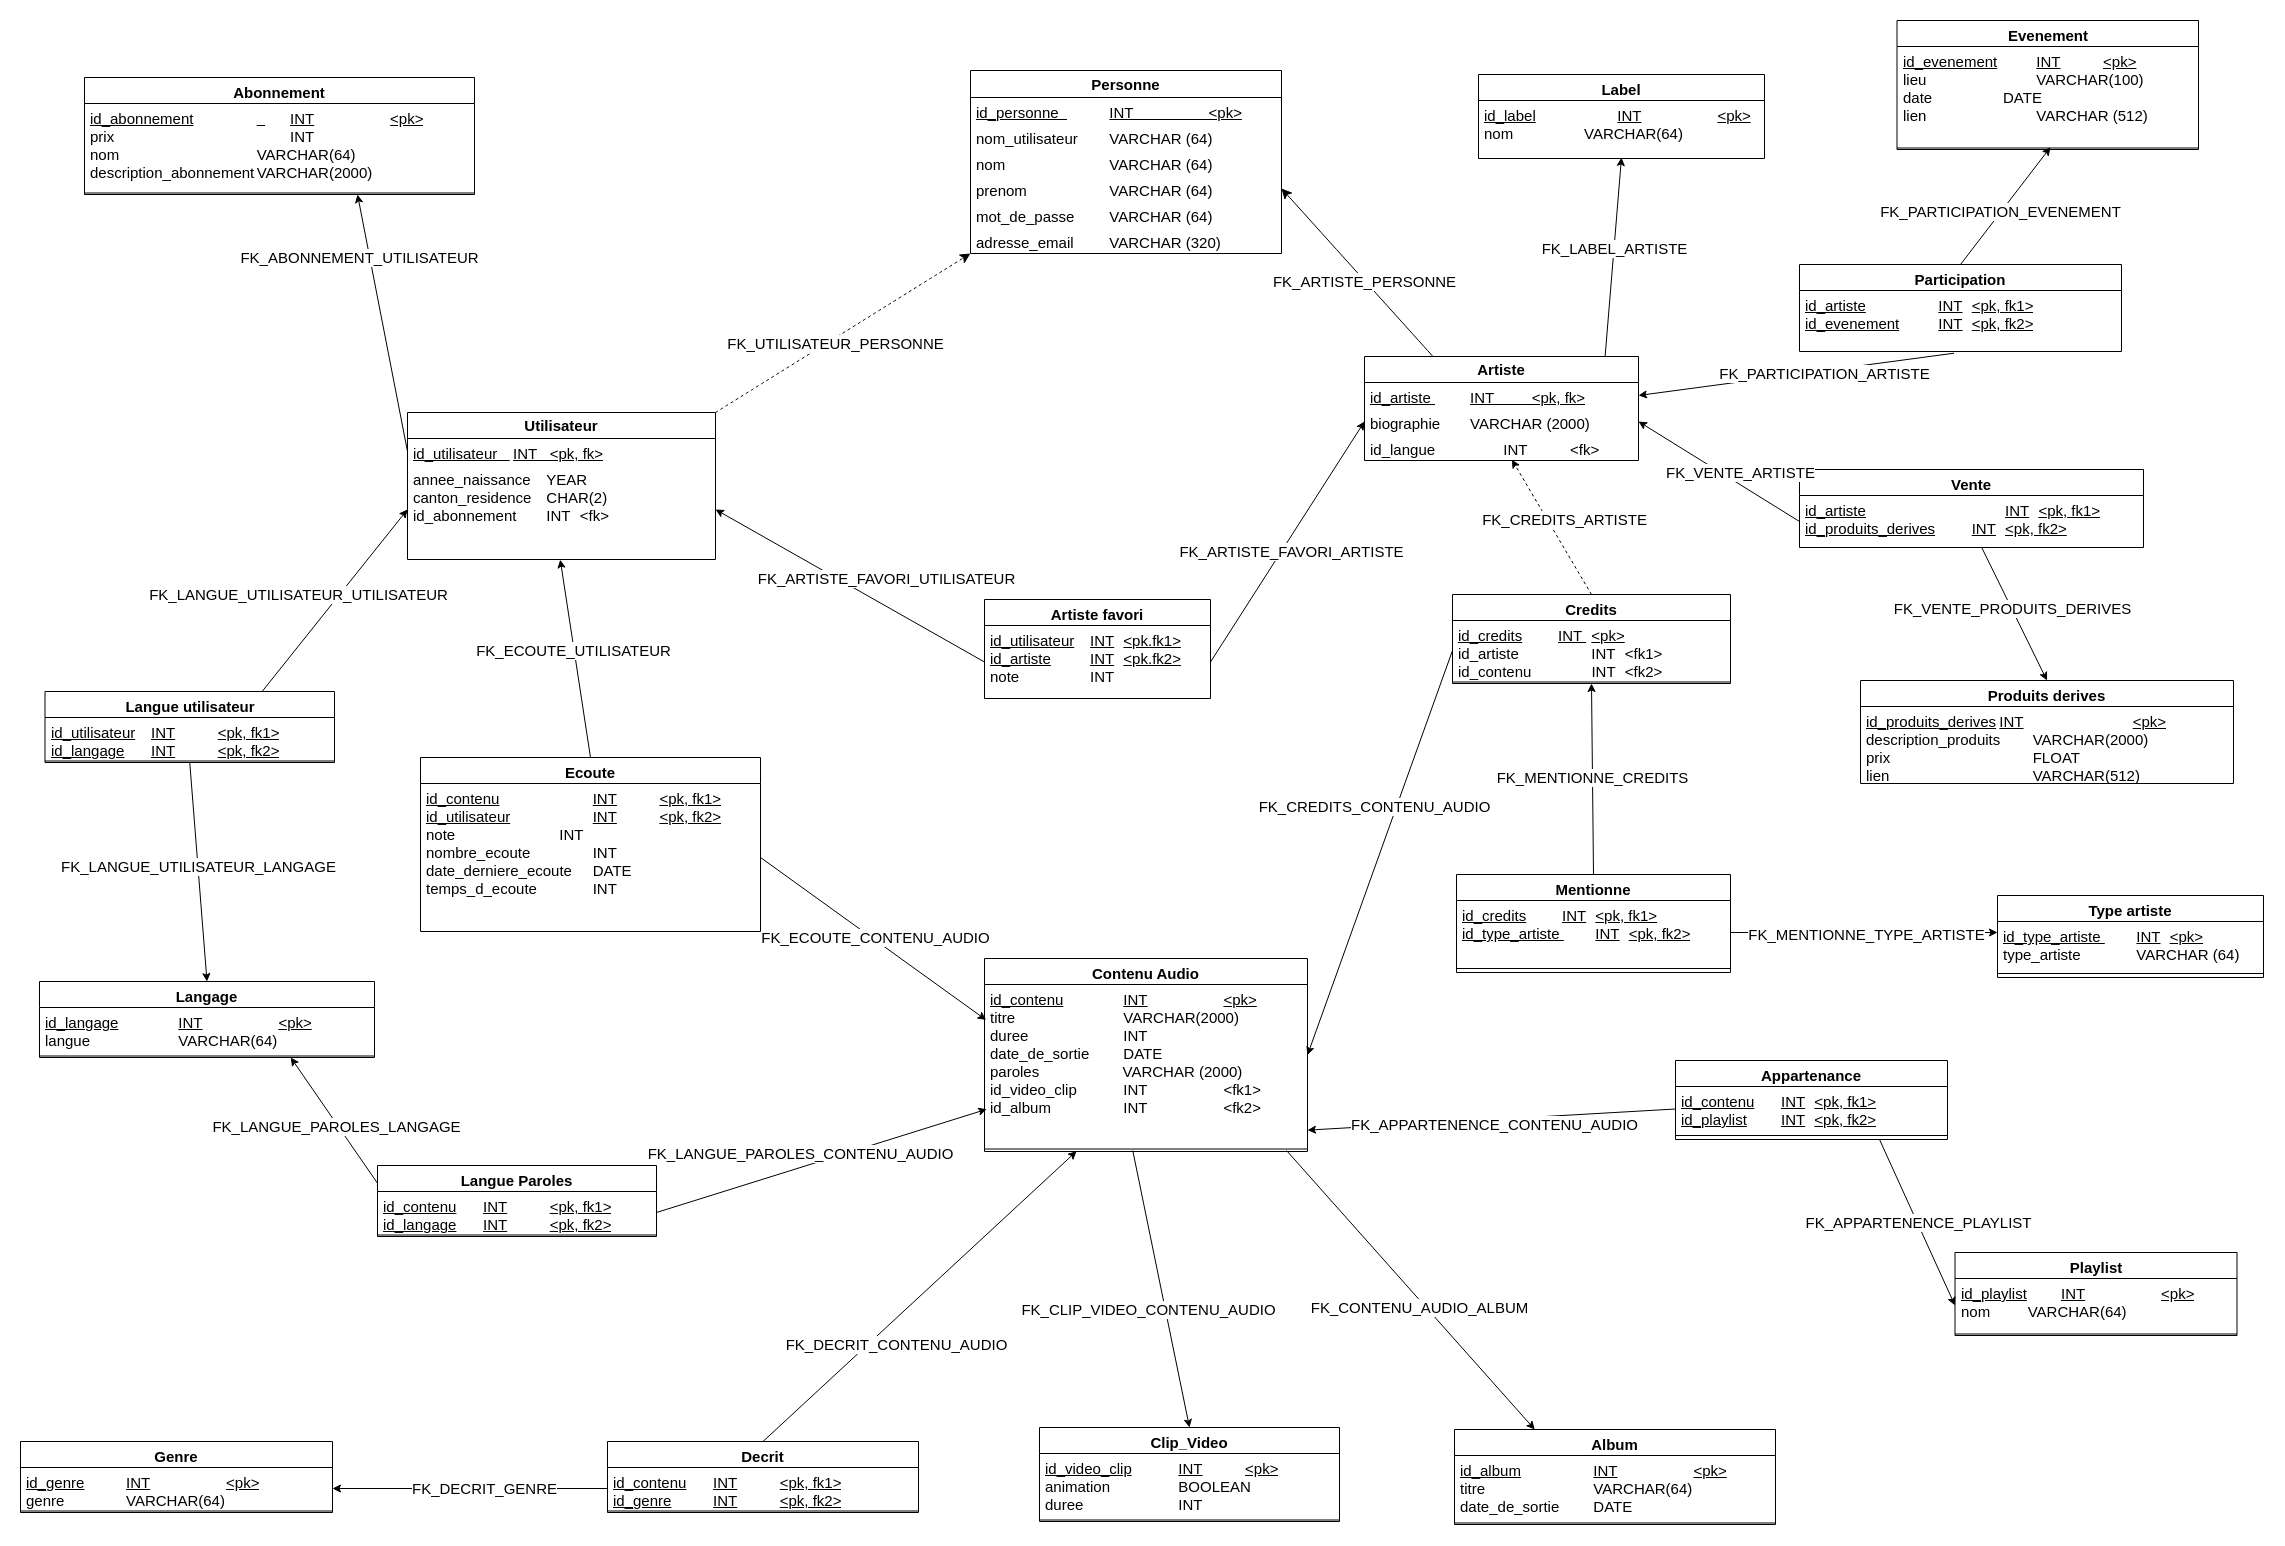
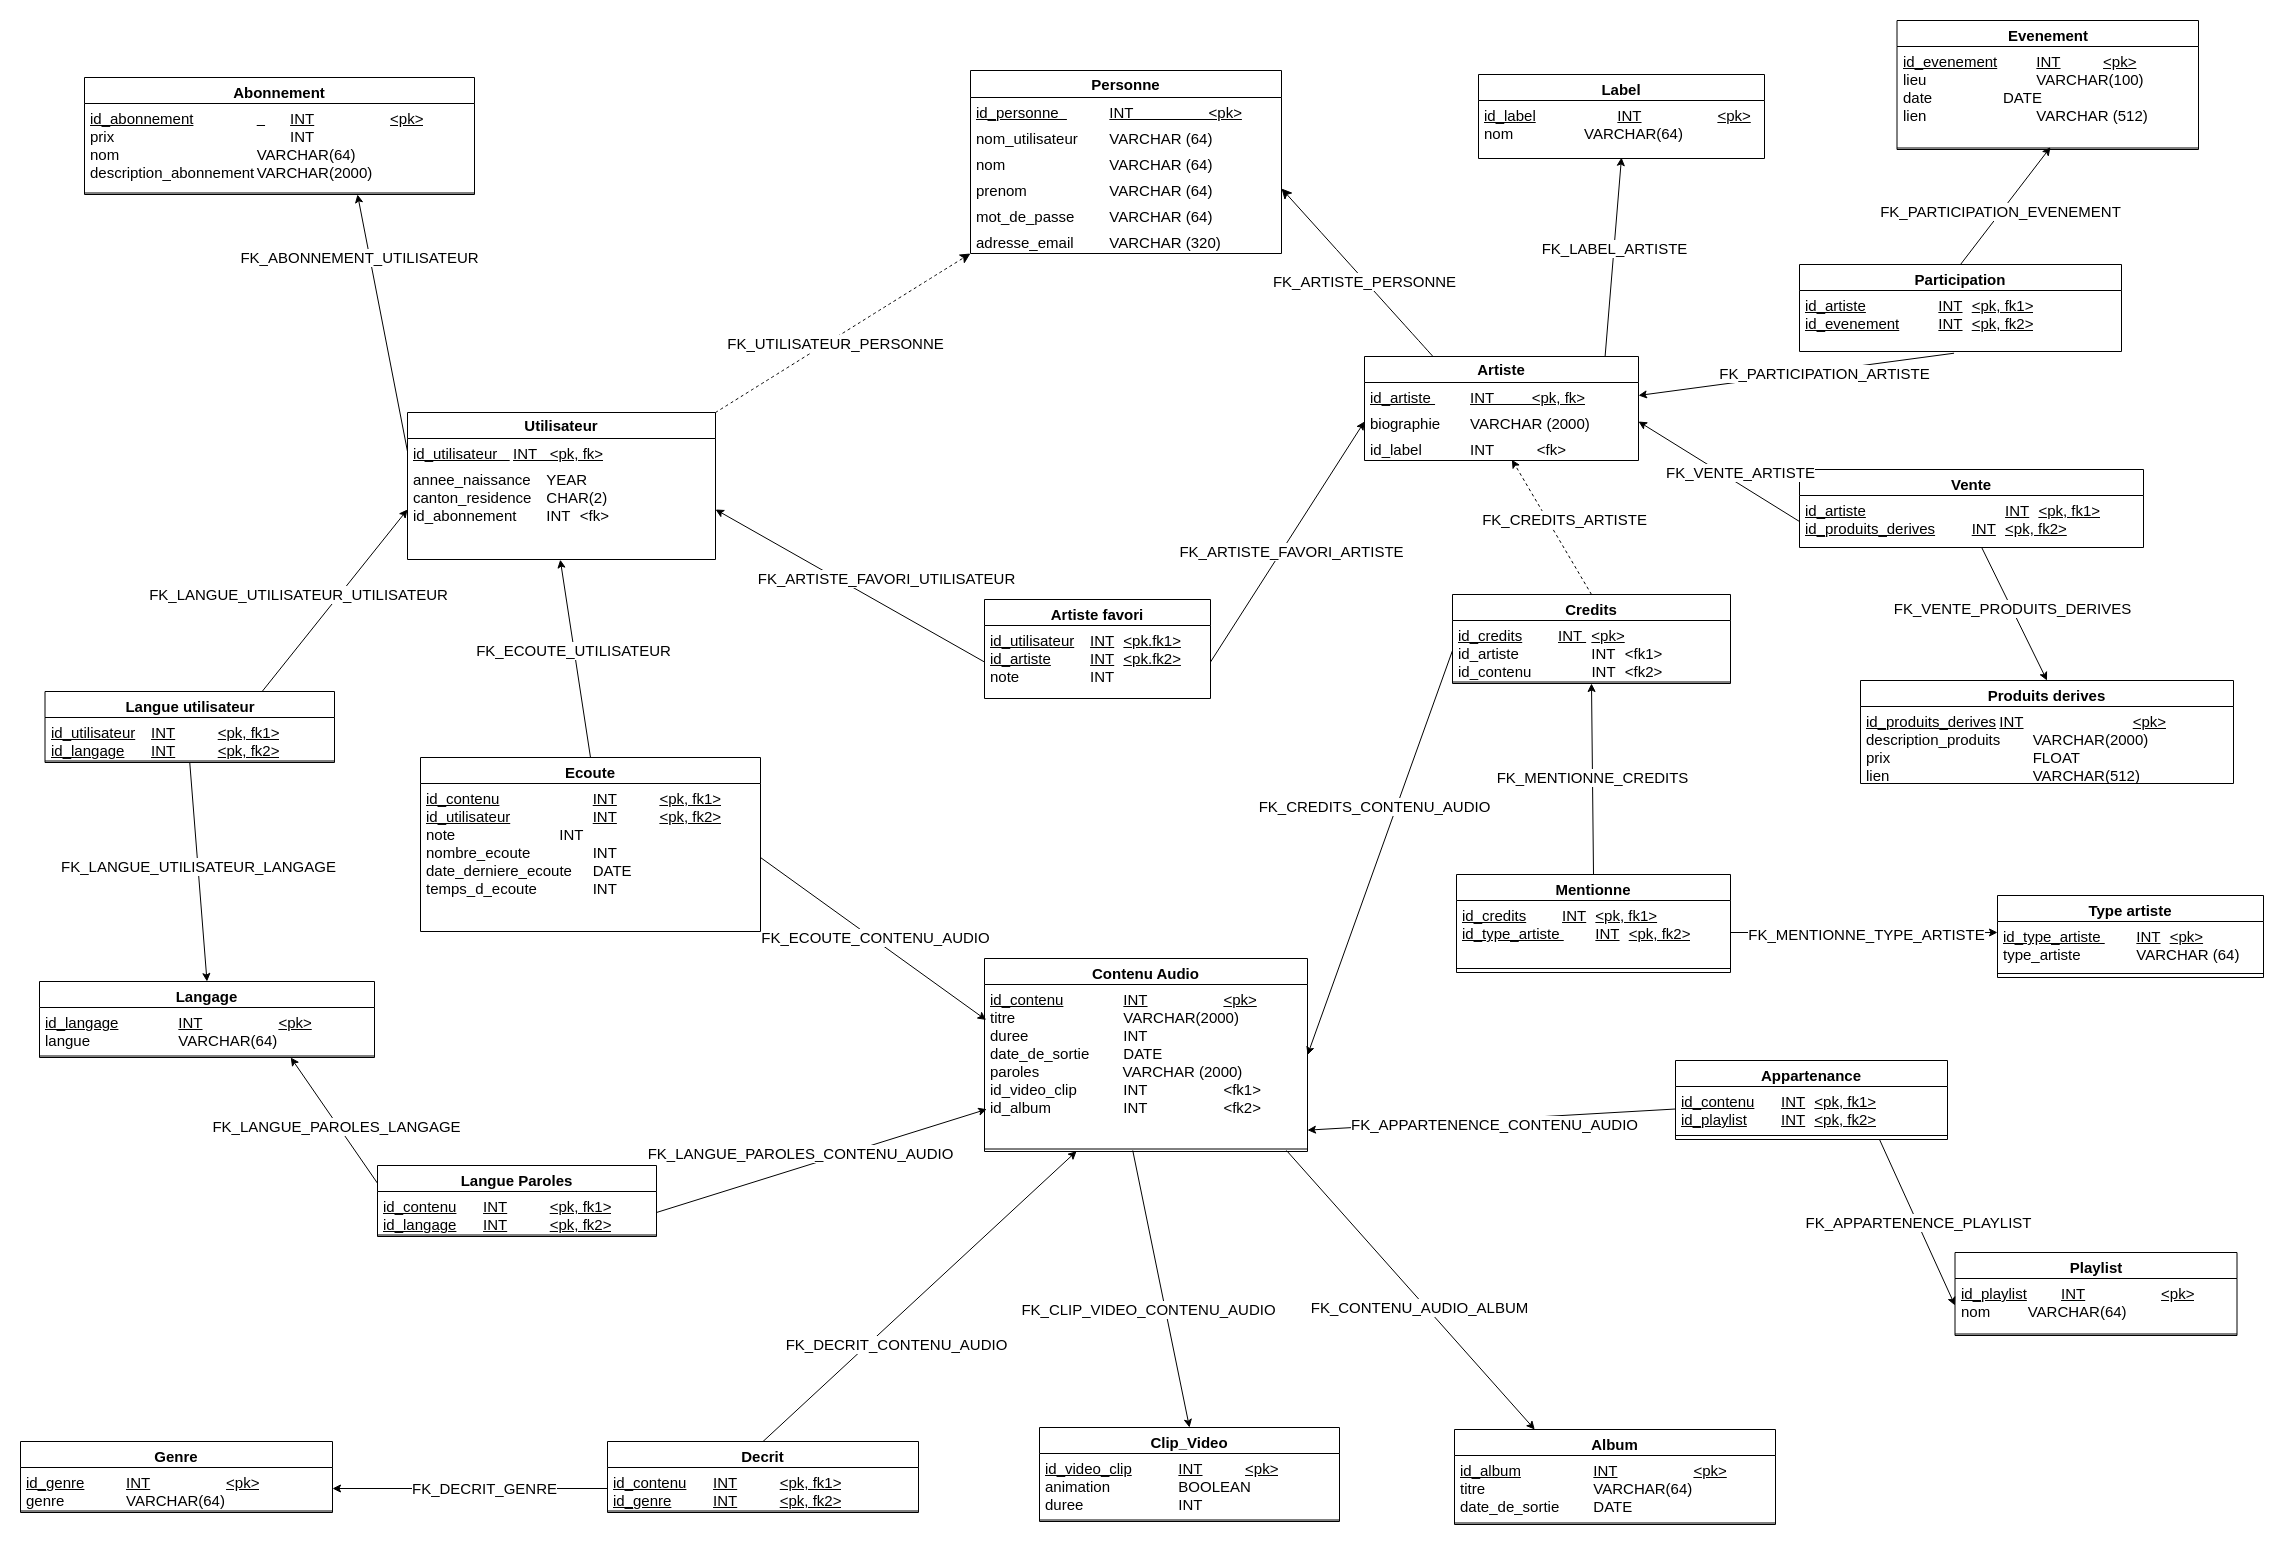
(1453, 451) -> (1447, 451)
